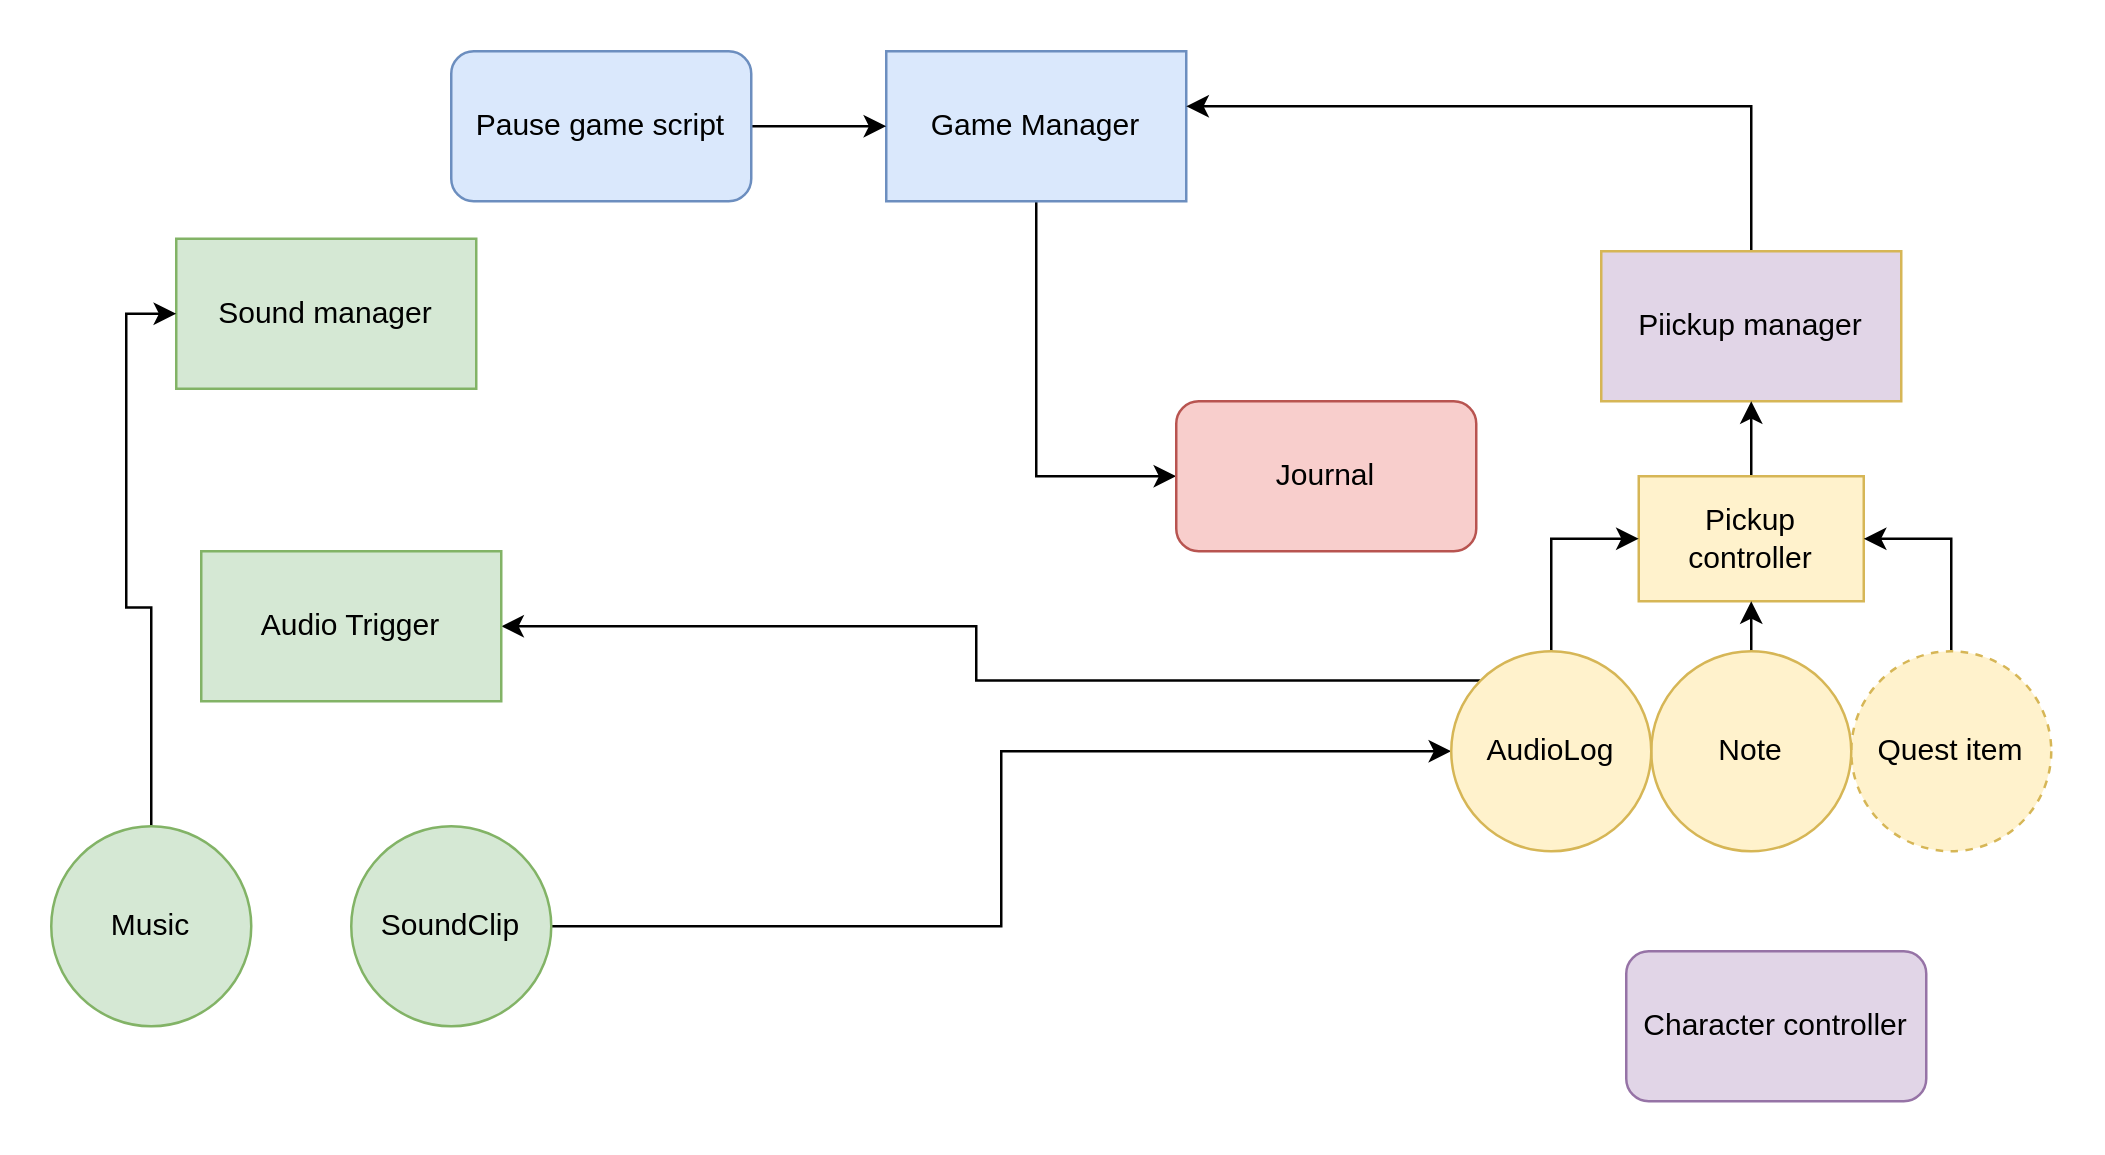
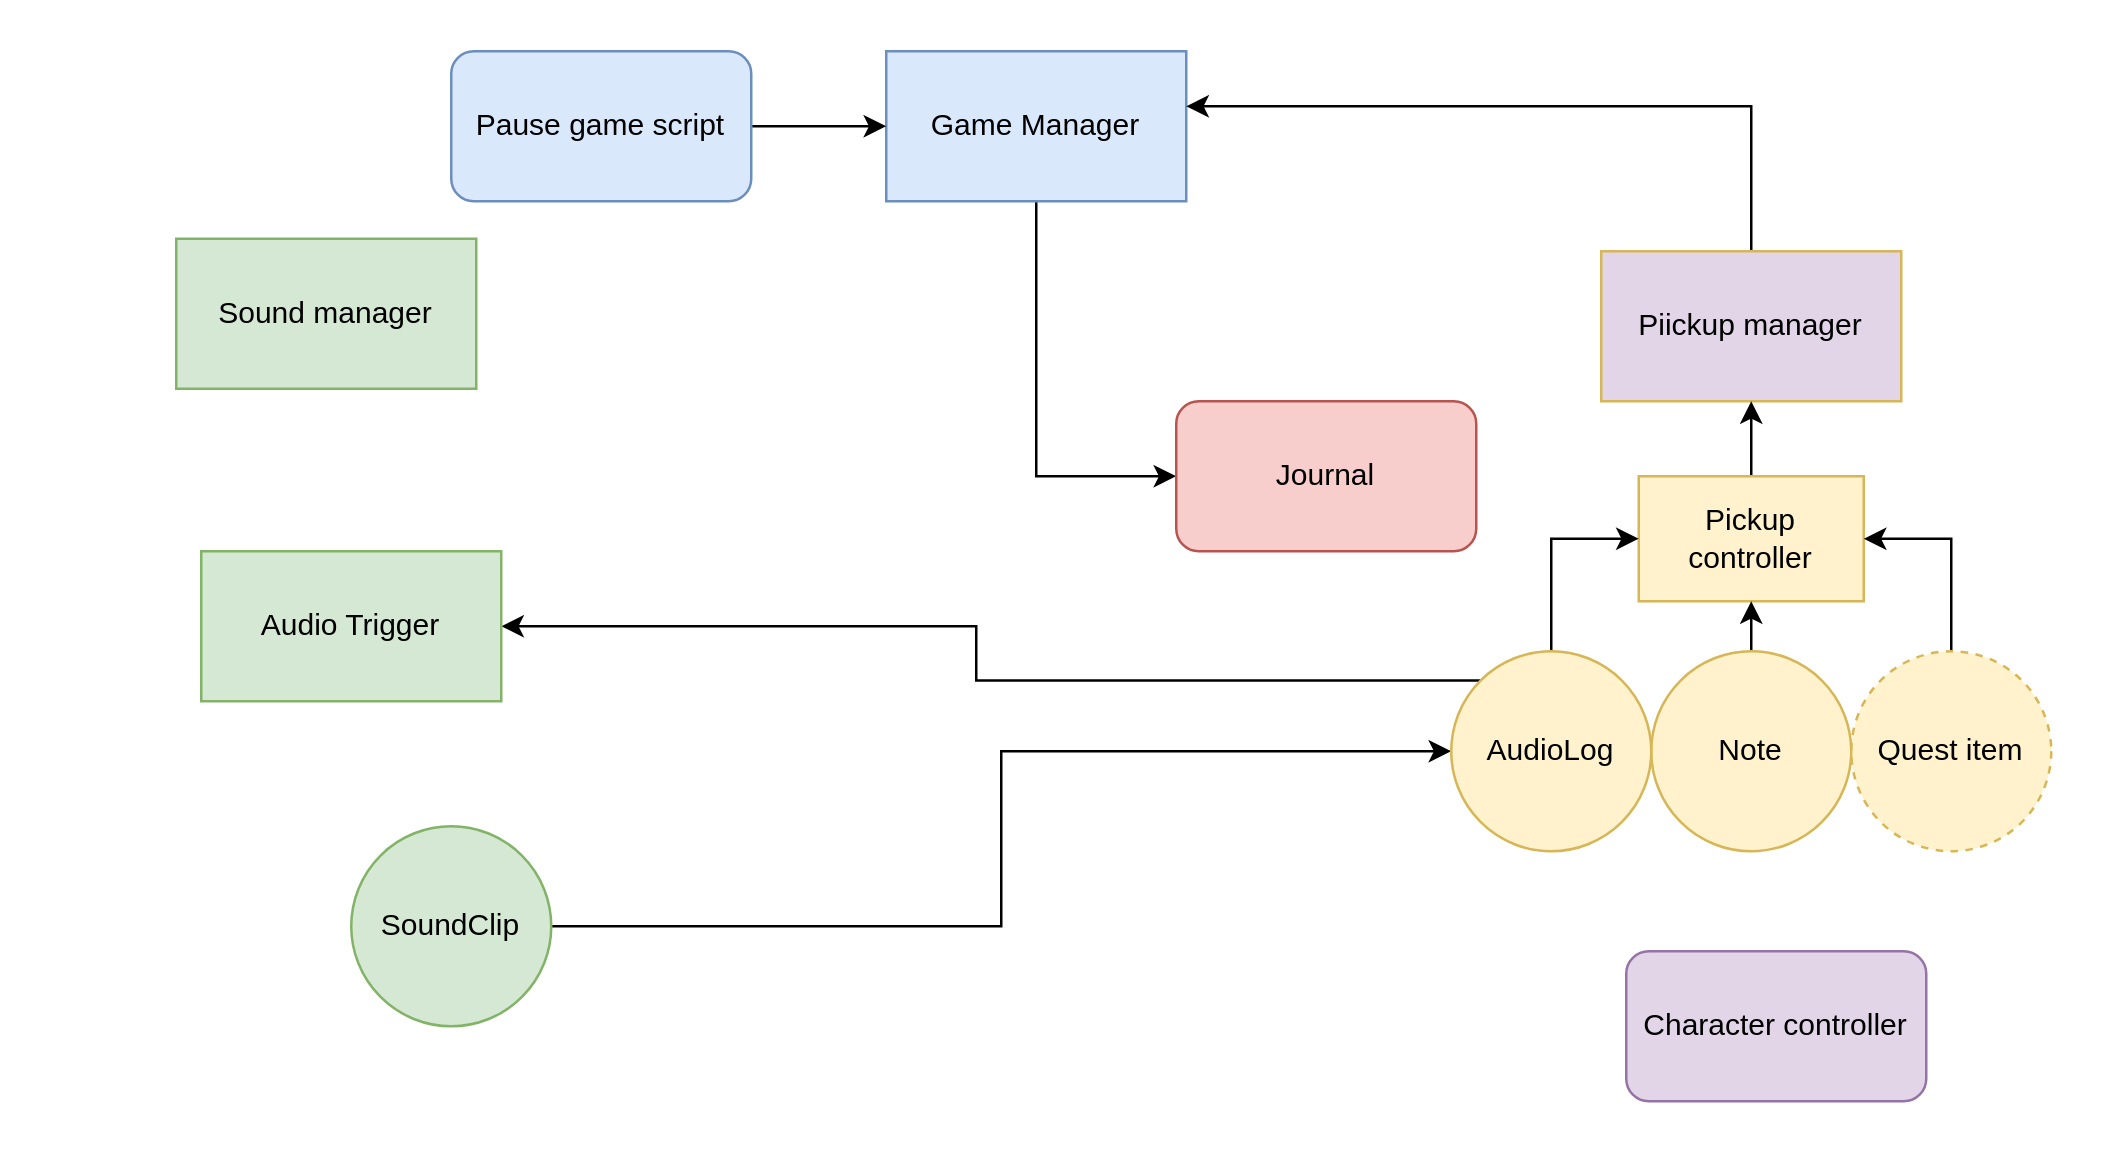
(126, 565) -> none
(151, 926) -> none
